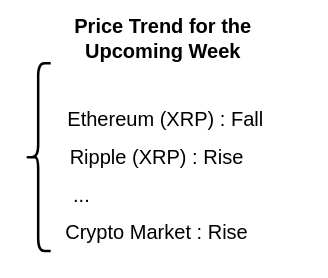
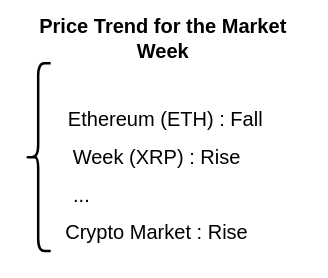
(163, 38) -> (163, 38)
(166, 119) -> (166, 119)
(157, 157) -> (157, 157)
